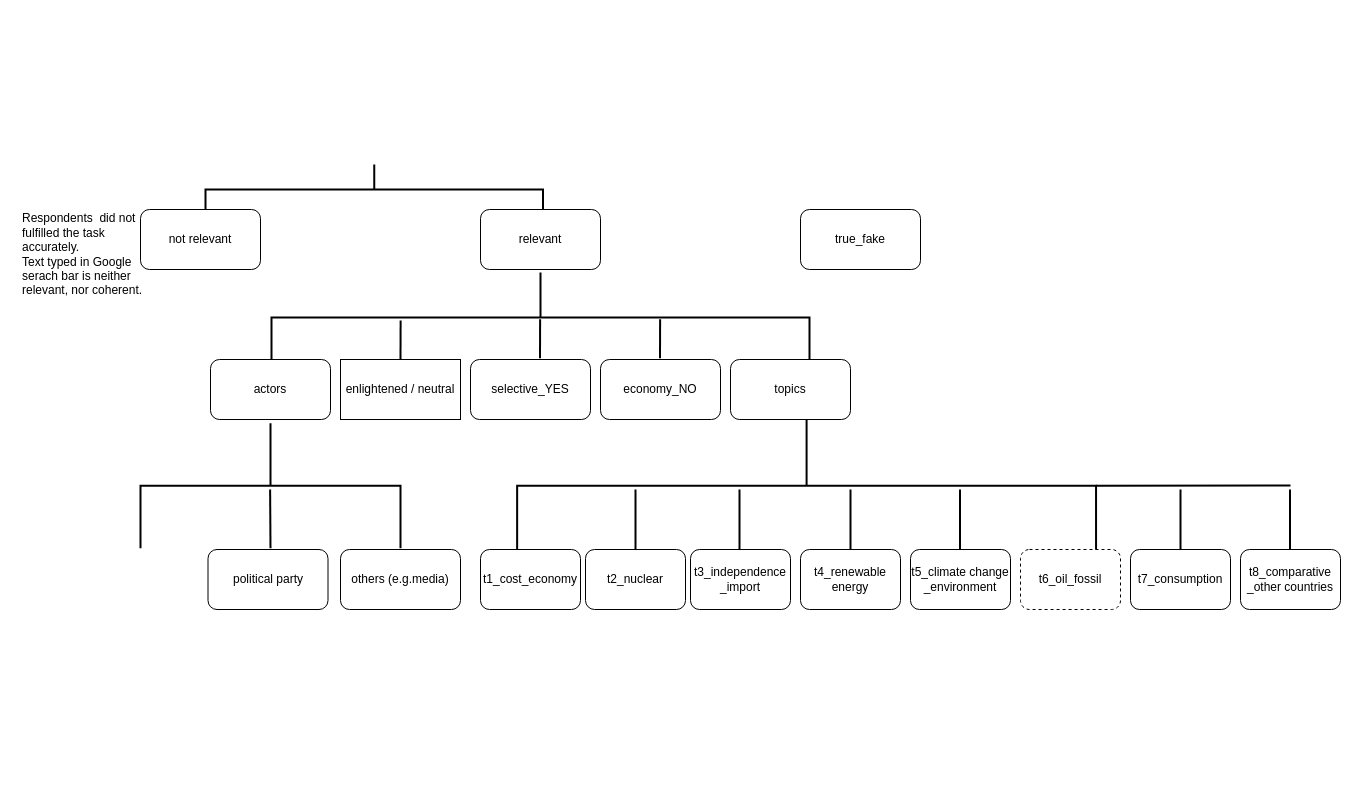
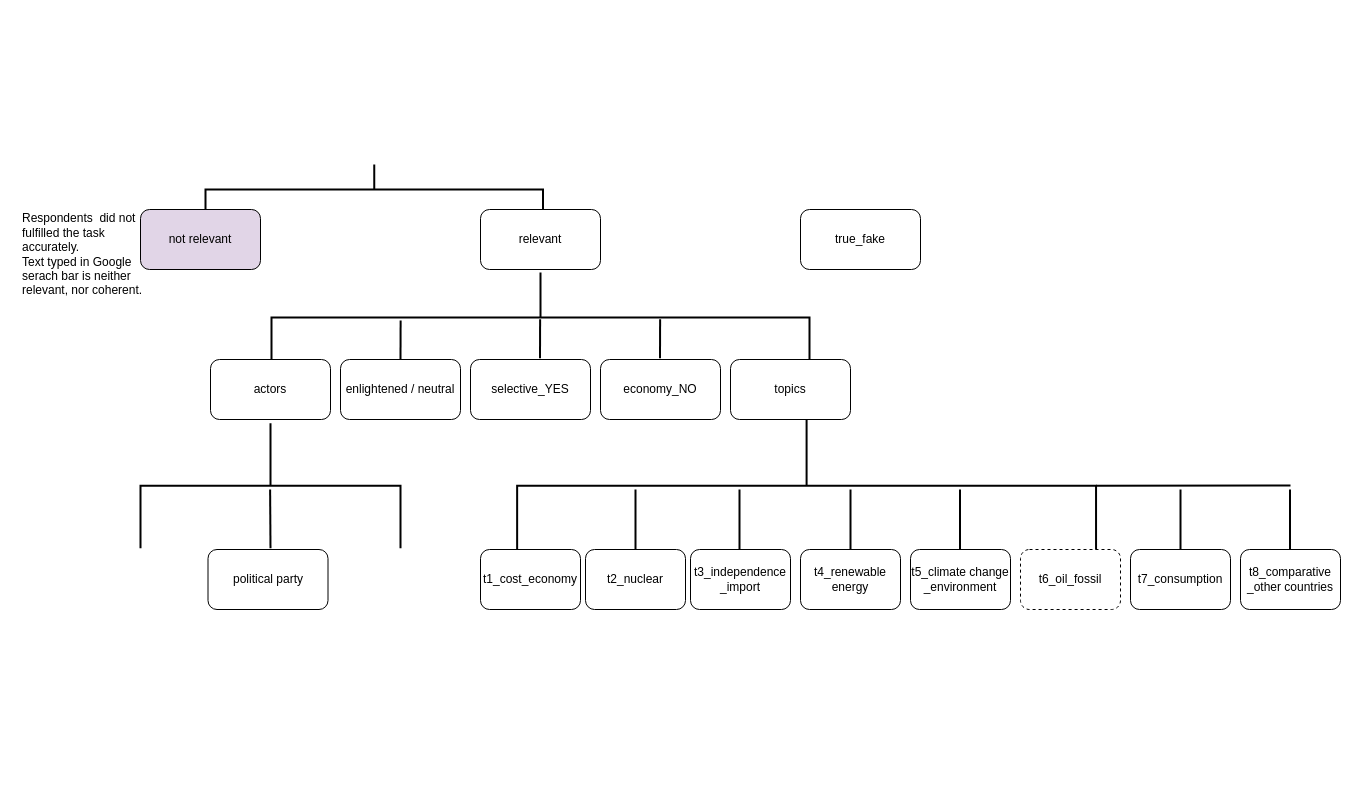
(201, 240) -> (201, 240)
(401, 390) -> (401, 390)
(401, 580) -> none
